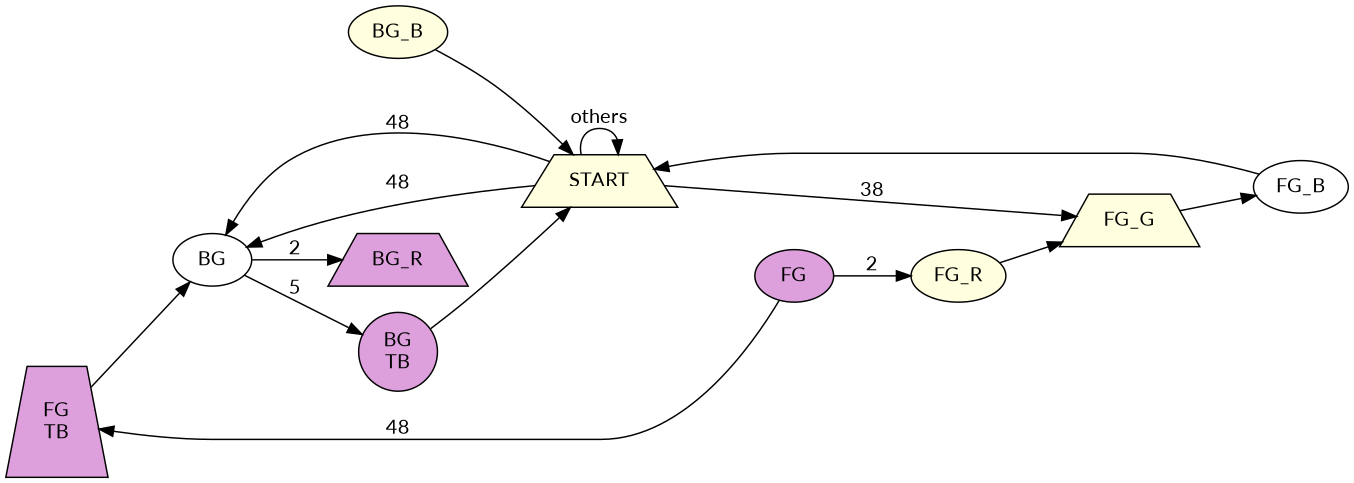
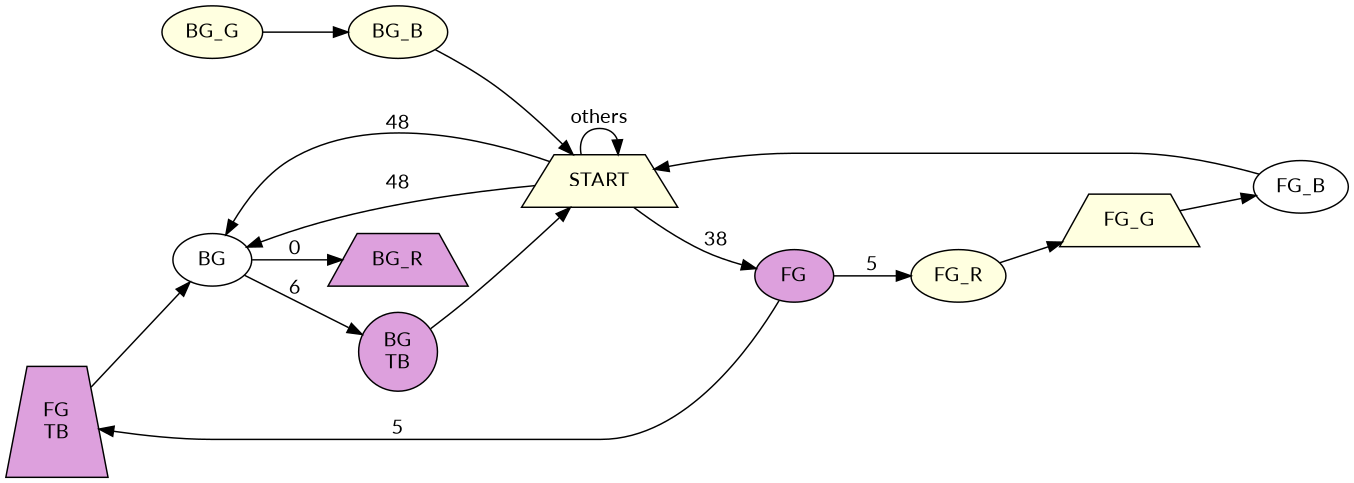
none -> (212, 32)
(863, 201) -> (685, 241)
(295, 249) -> (295, 249)
(872, 265) -> (872, 265)
(295, 288) -> (295, 288)
(398, 428) -> (398, 428)
